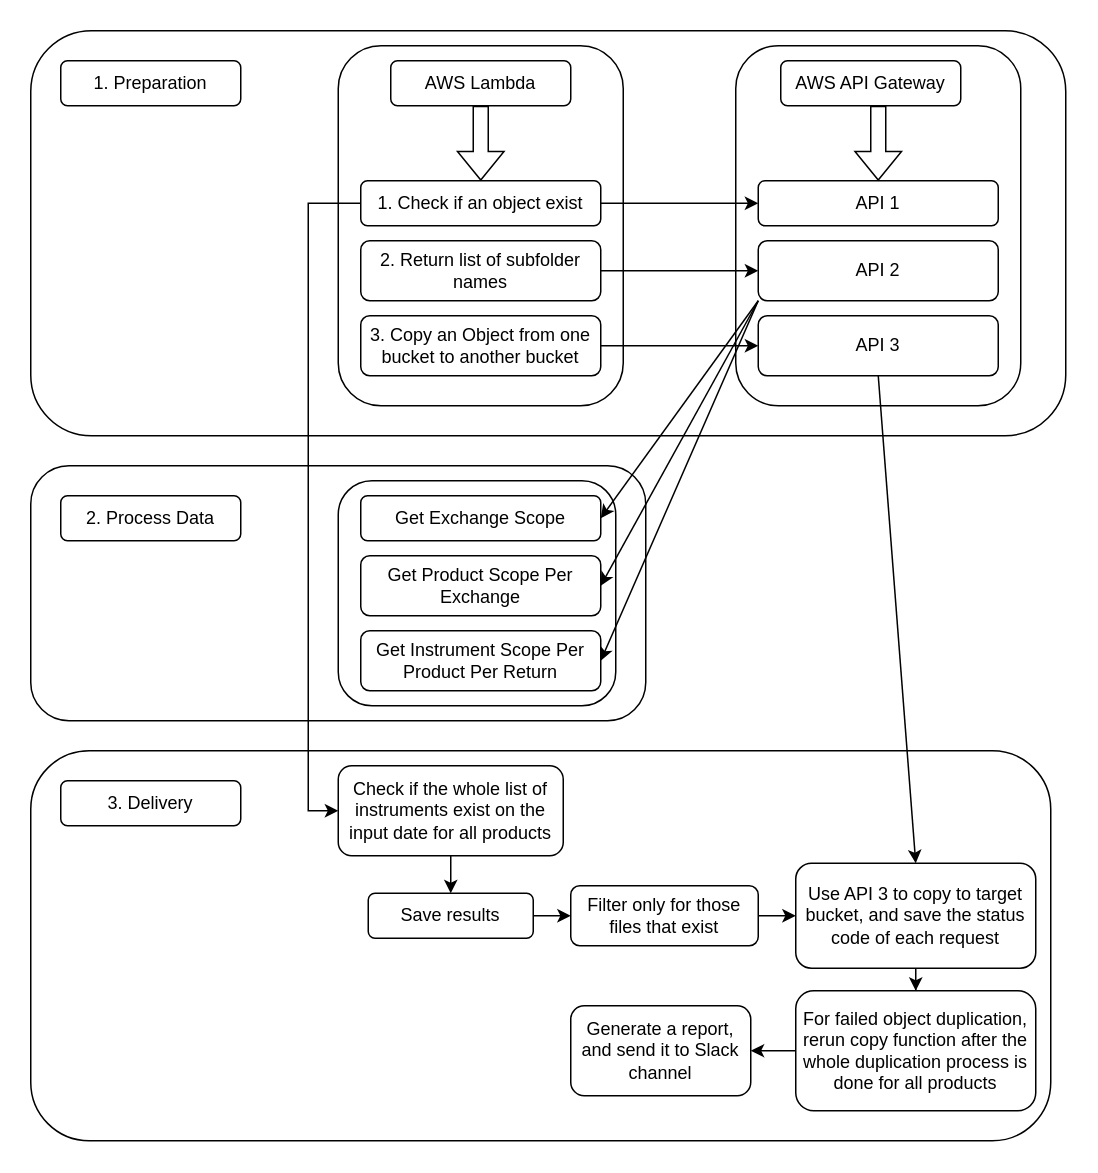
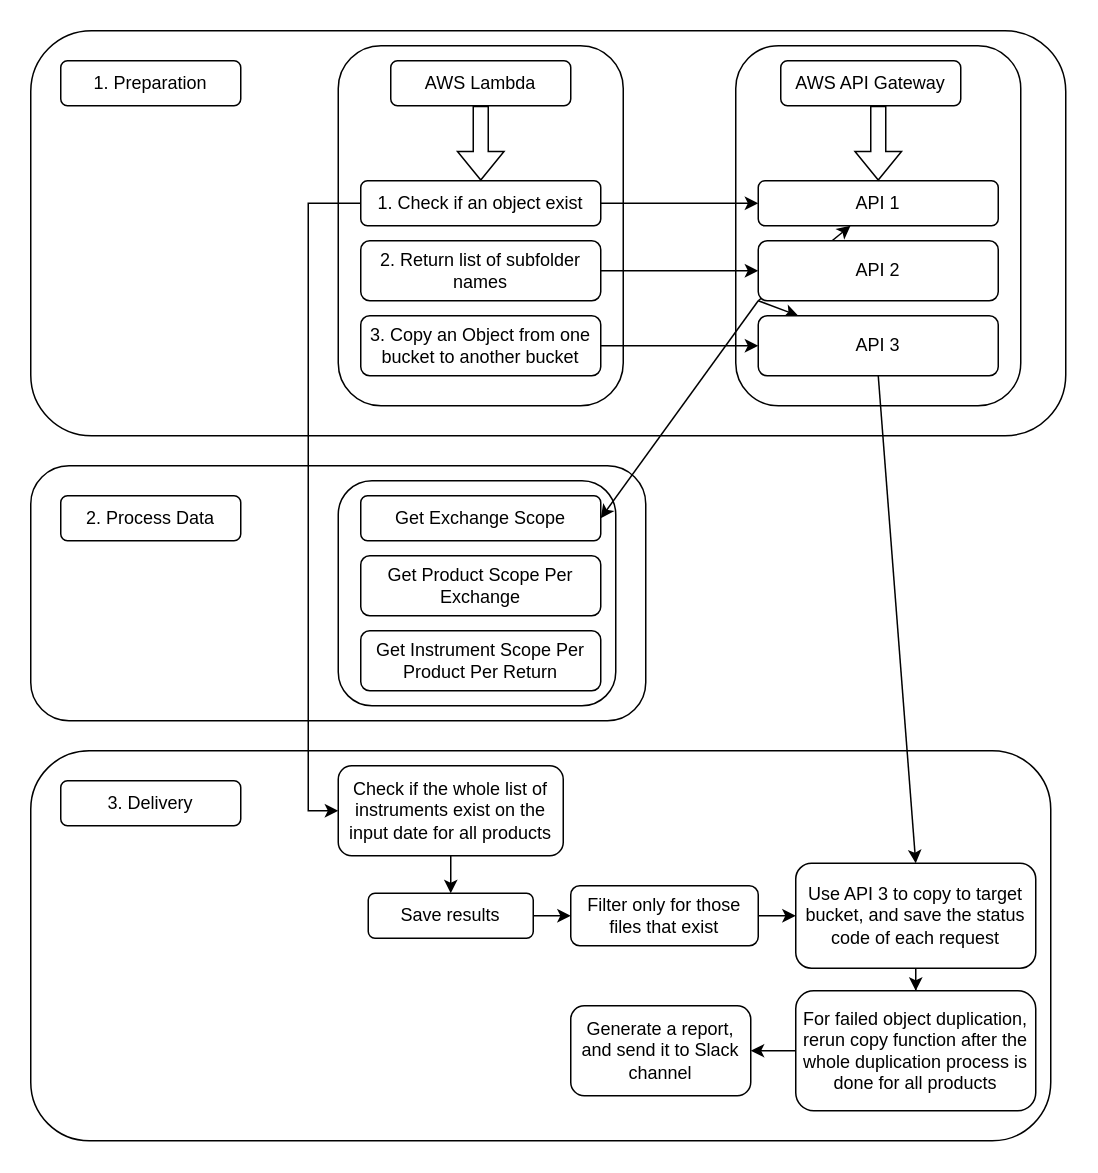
(676, 450) -> (837, 237)
(679, 482) -> (775, 307)
